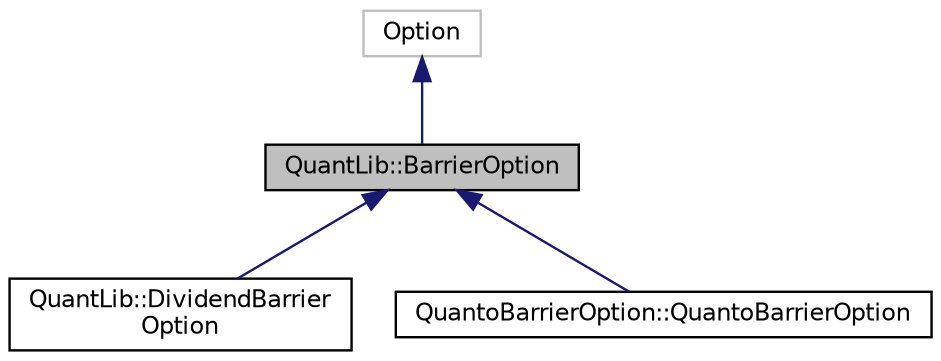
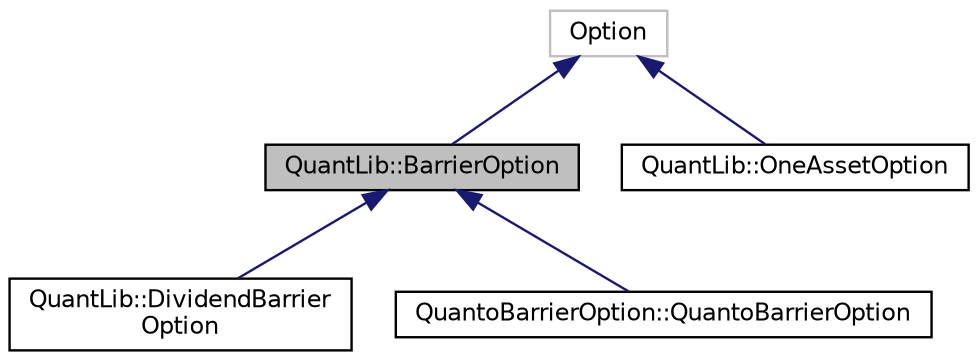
none -> (795, 167)
